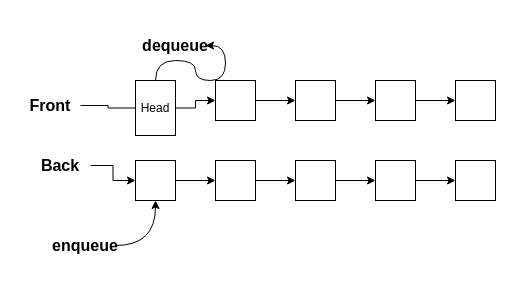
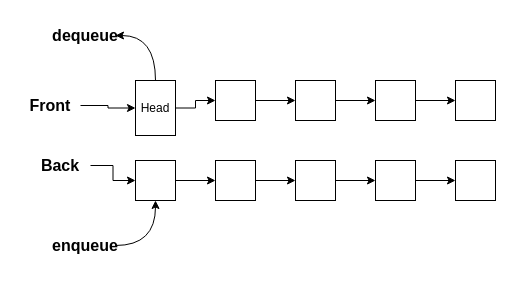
(176, 46) -> (86, 36)
(129, 108) -> (127, 108)
